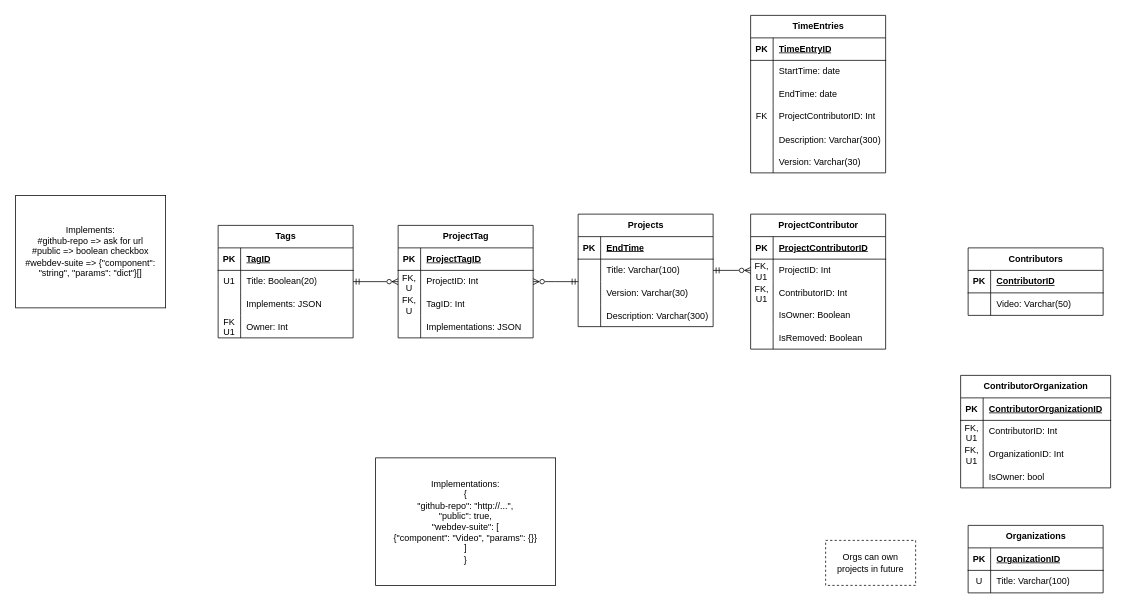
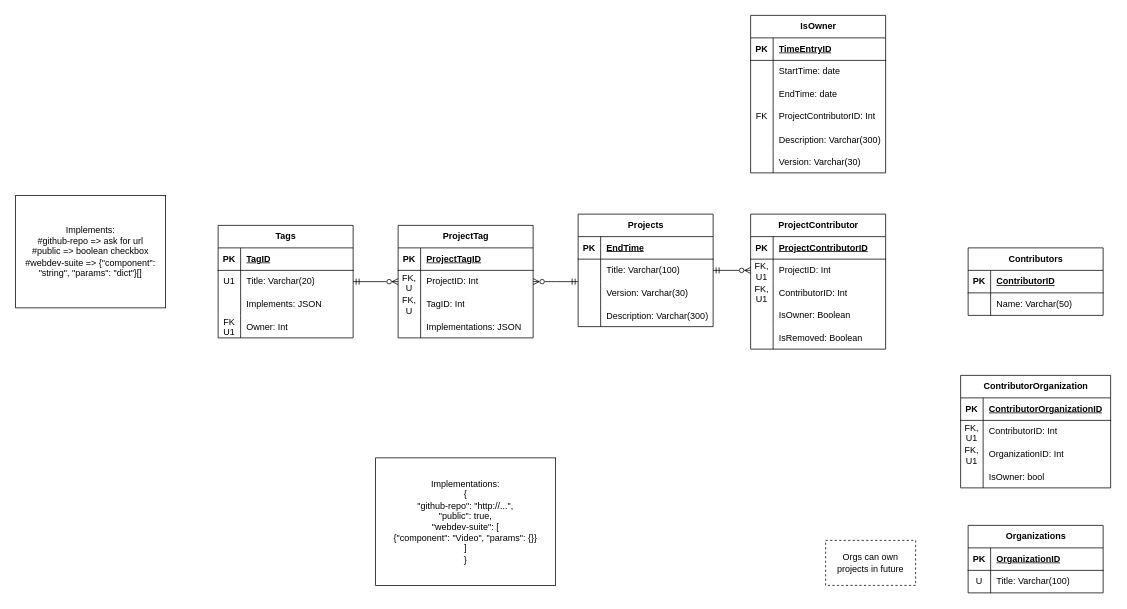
(818, 27) -> (818, 27)
(286, 282) -> (287, 282)
(1038, 304) -> (1037, 304)
